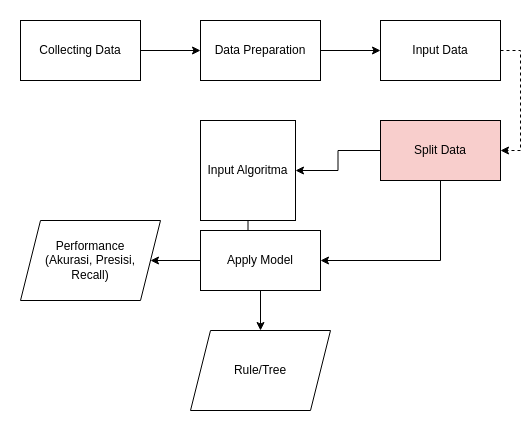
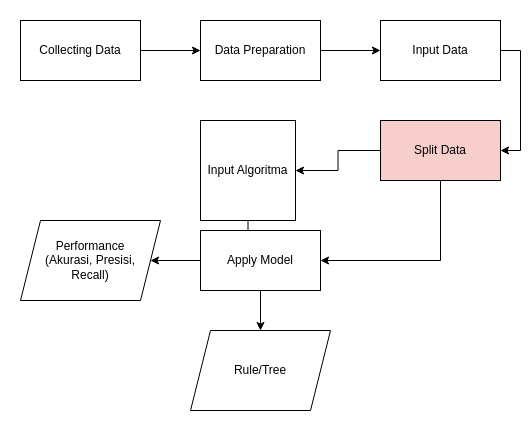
(521, 98) -> (521, 98)
